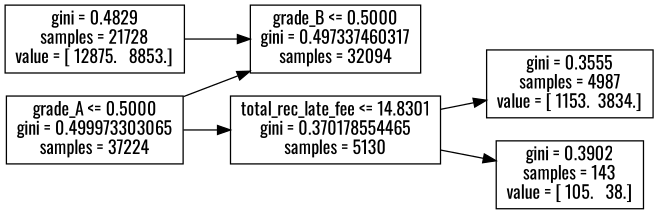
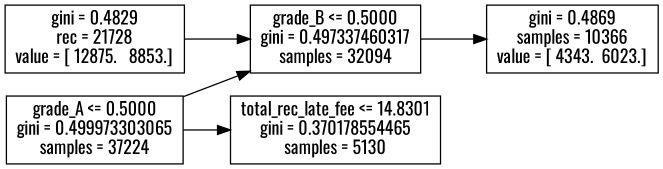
(95, 39) -> (95, 39)
none -> (572, 39)
(570, 84) -> none
(570, 175) -> none
